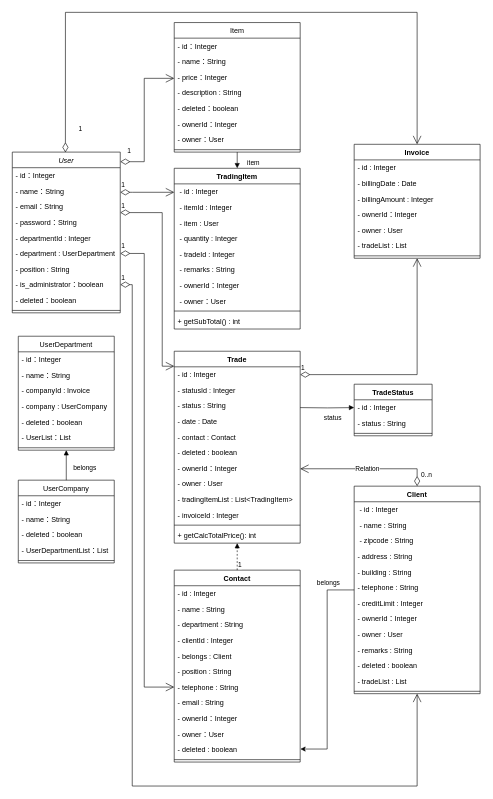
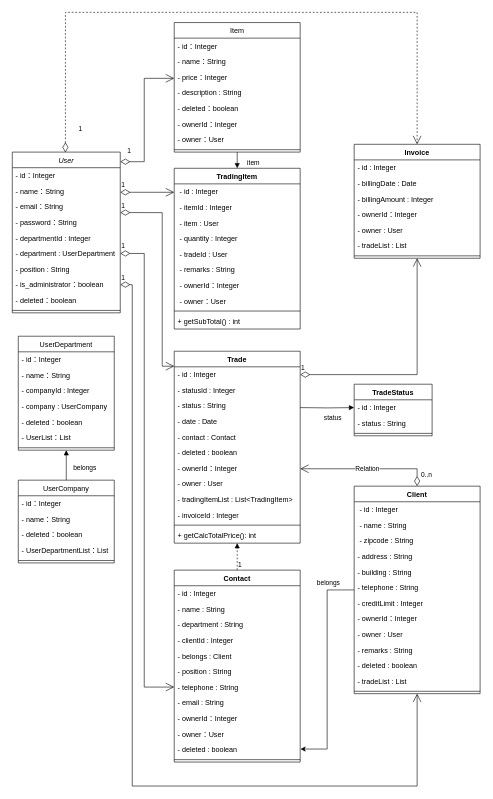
(242, 12) -> (242, 12)
(212, 254) -> (206, 254)
(59, 391) -> (60, 391)
